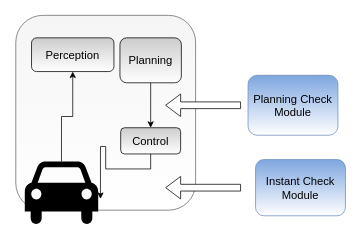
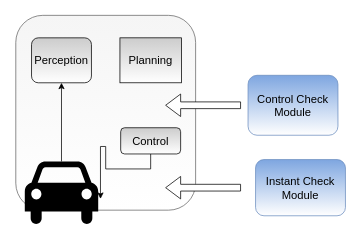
(72, 55) -> (61, 60)
(150, 60) -> (150, 60)
(150, 103) -> none
(293, 105) -> (293, 105)
